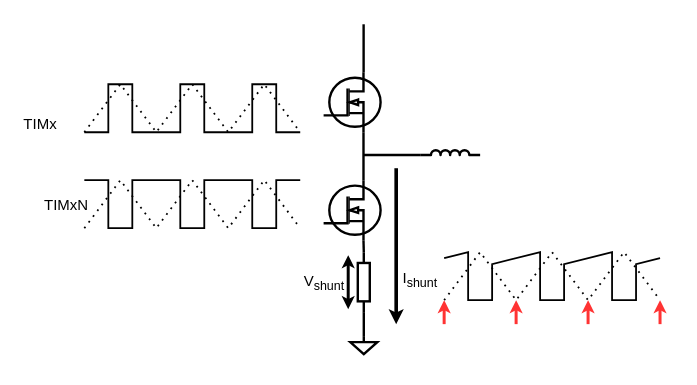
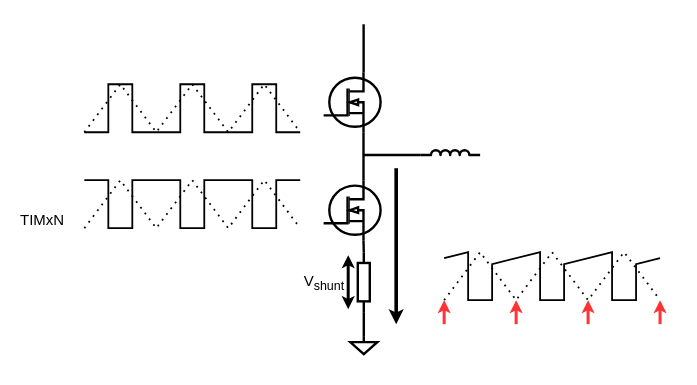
(42, 123) -> none
(66, 204) -> (42, 219)
(420, 279) -> none
